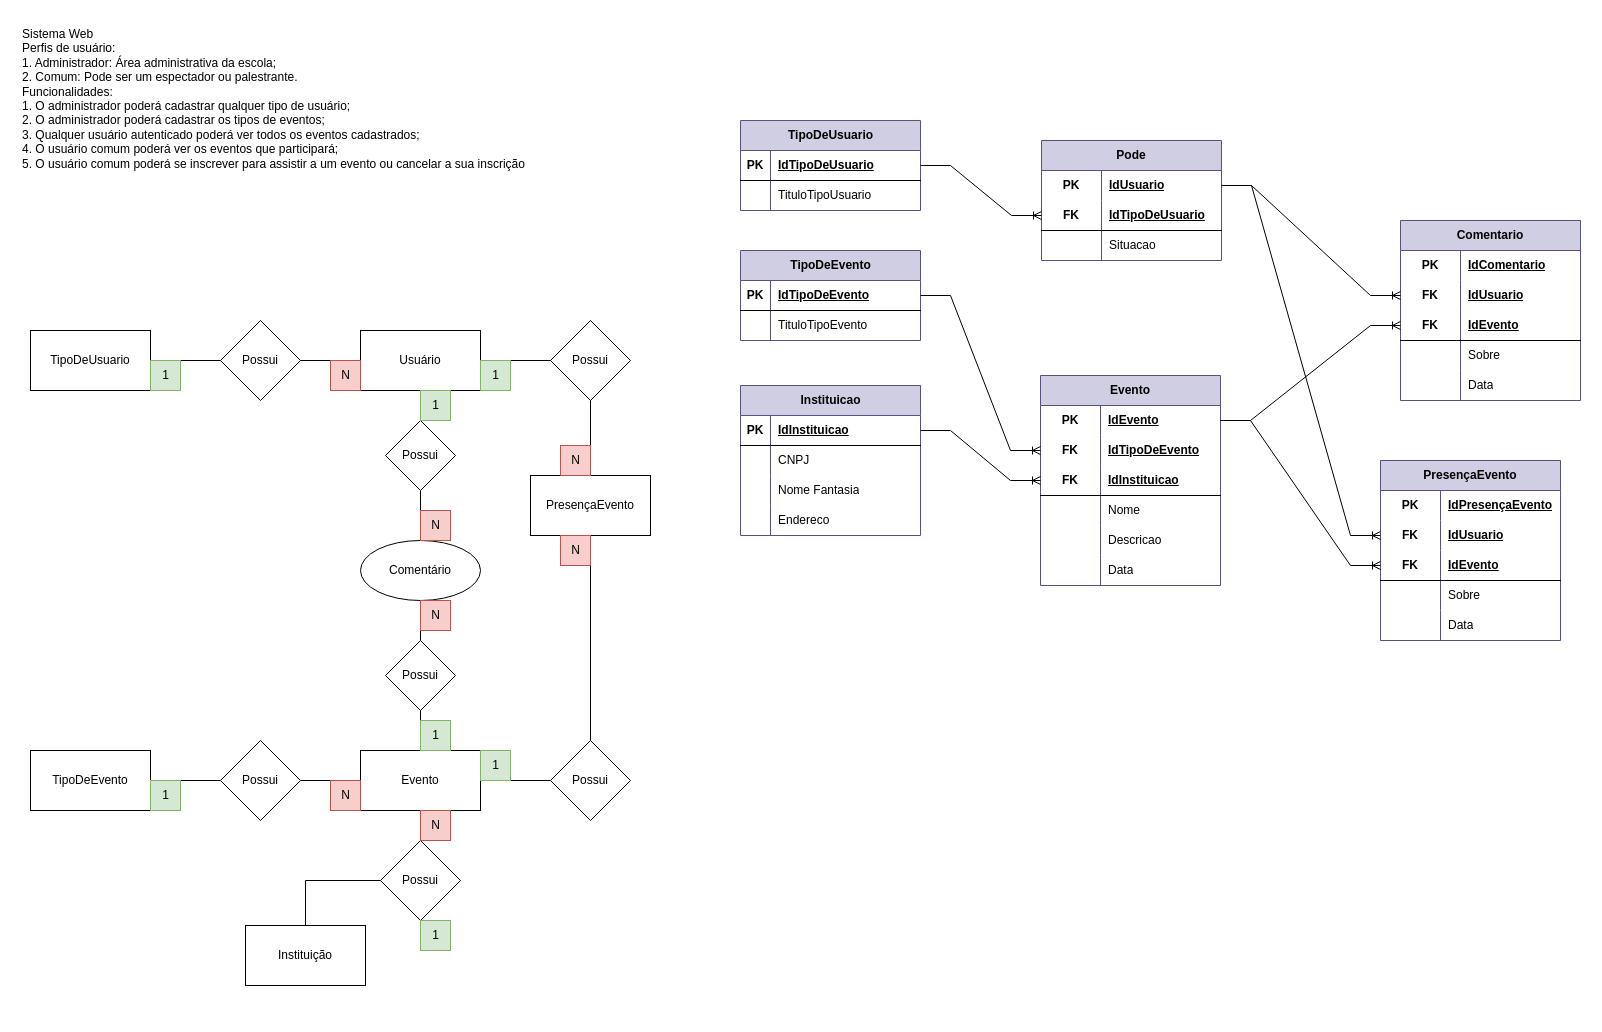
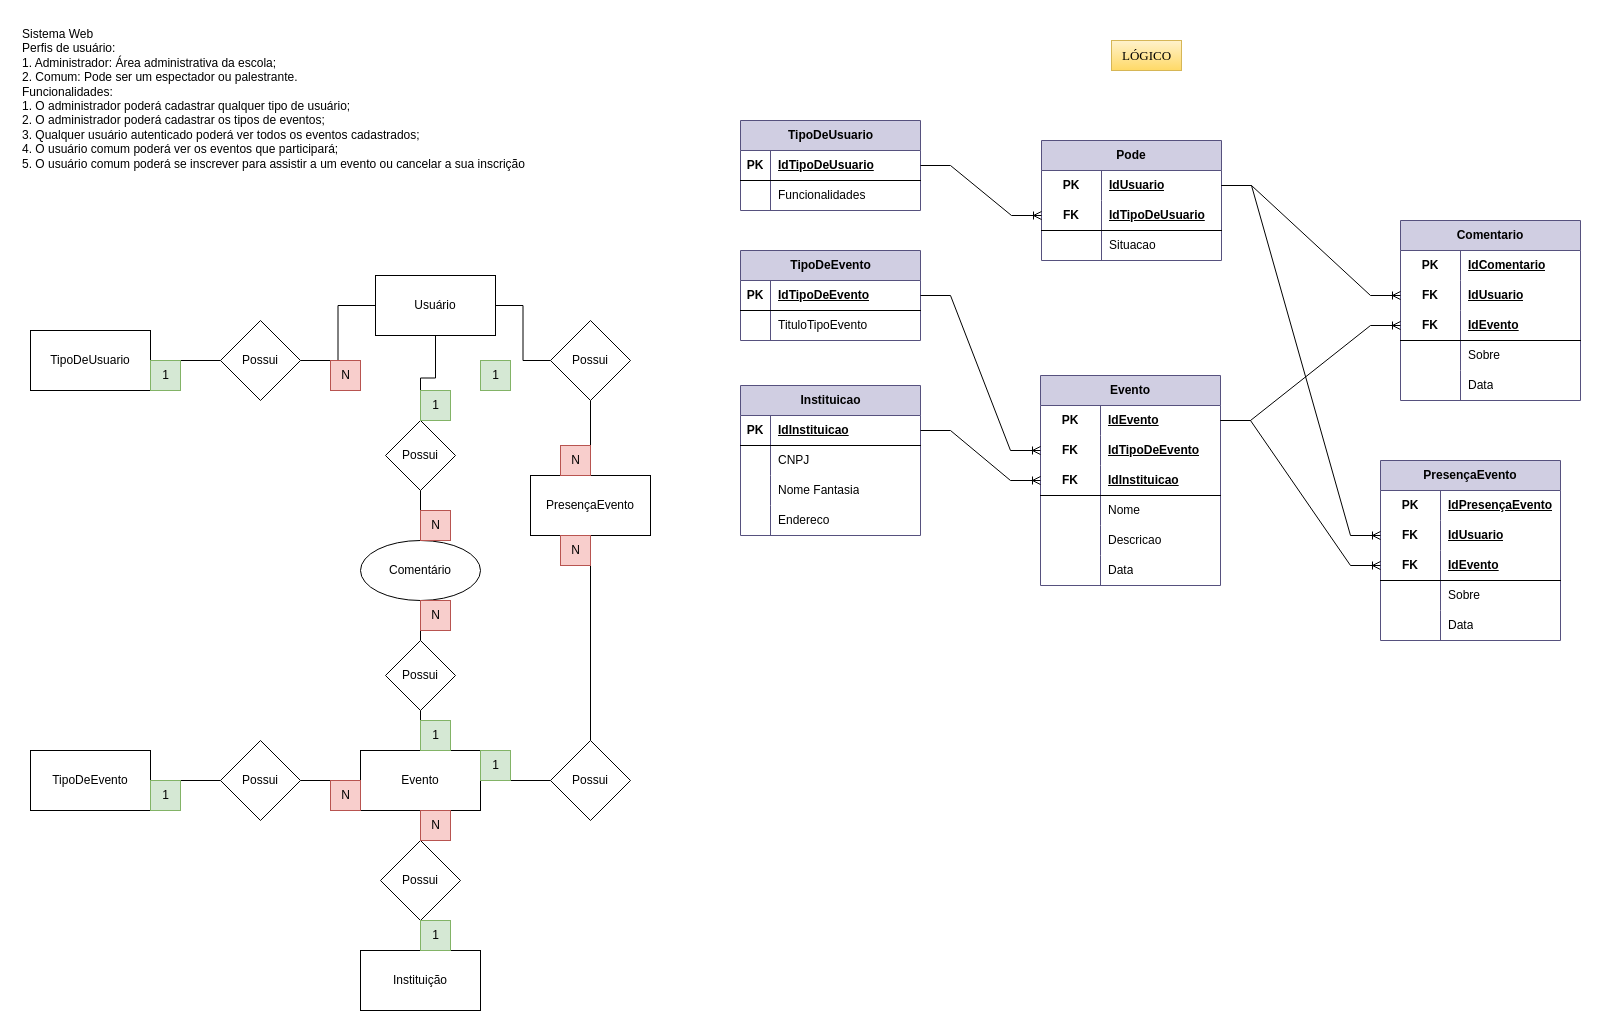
none -> (1147, 56)
(829, 196) -> (824, 196)
(421, 361) -> (436, 306)
(306, 956) -> (421, 981)
